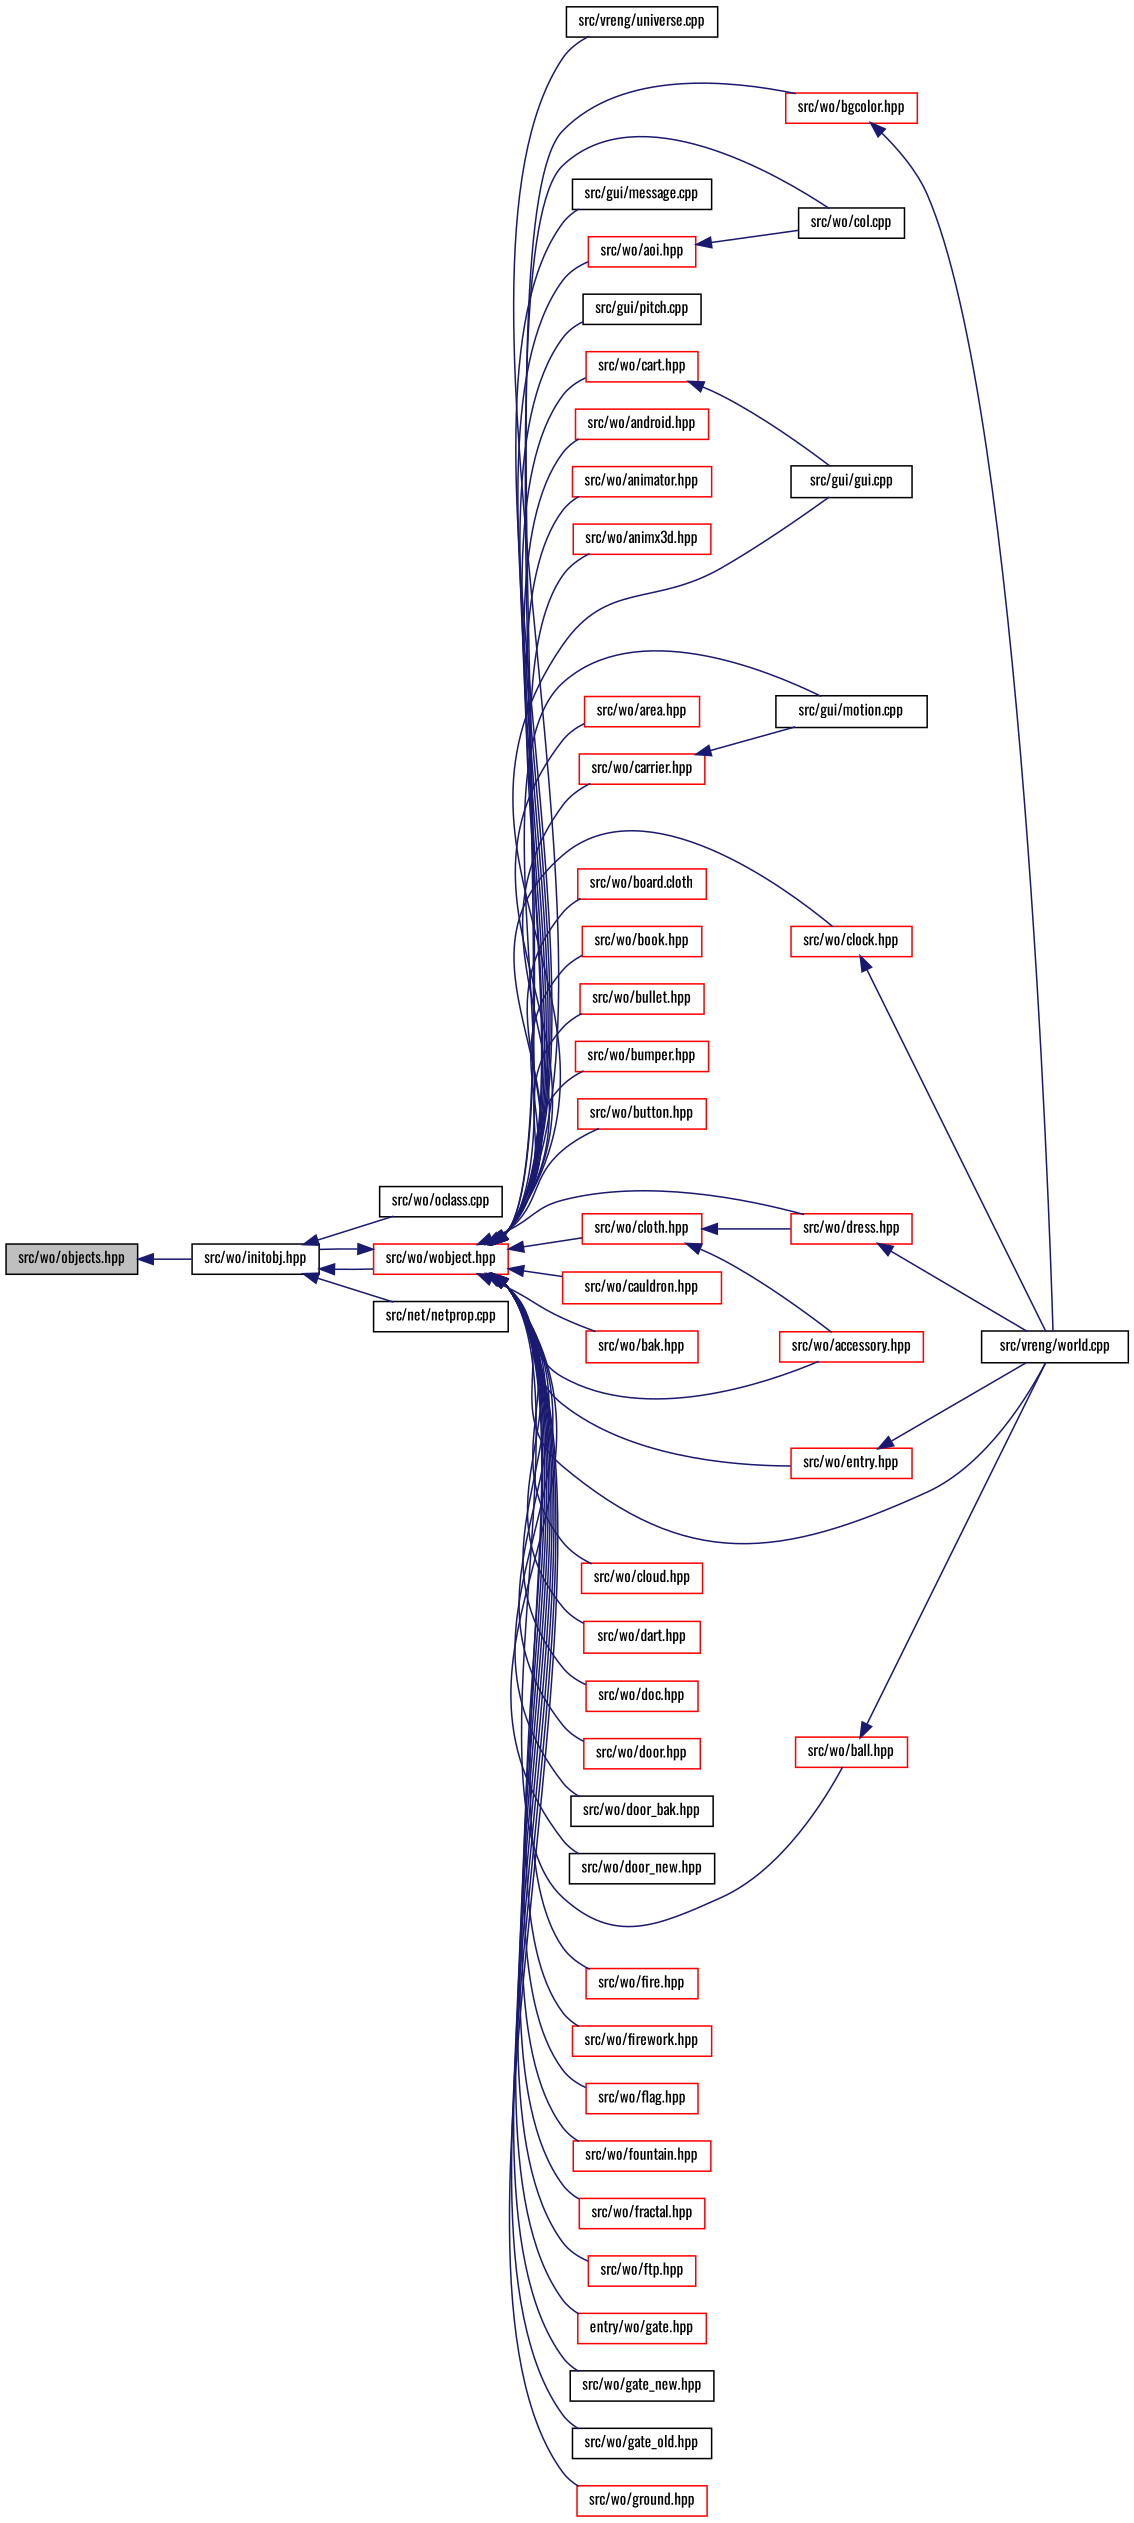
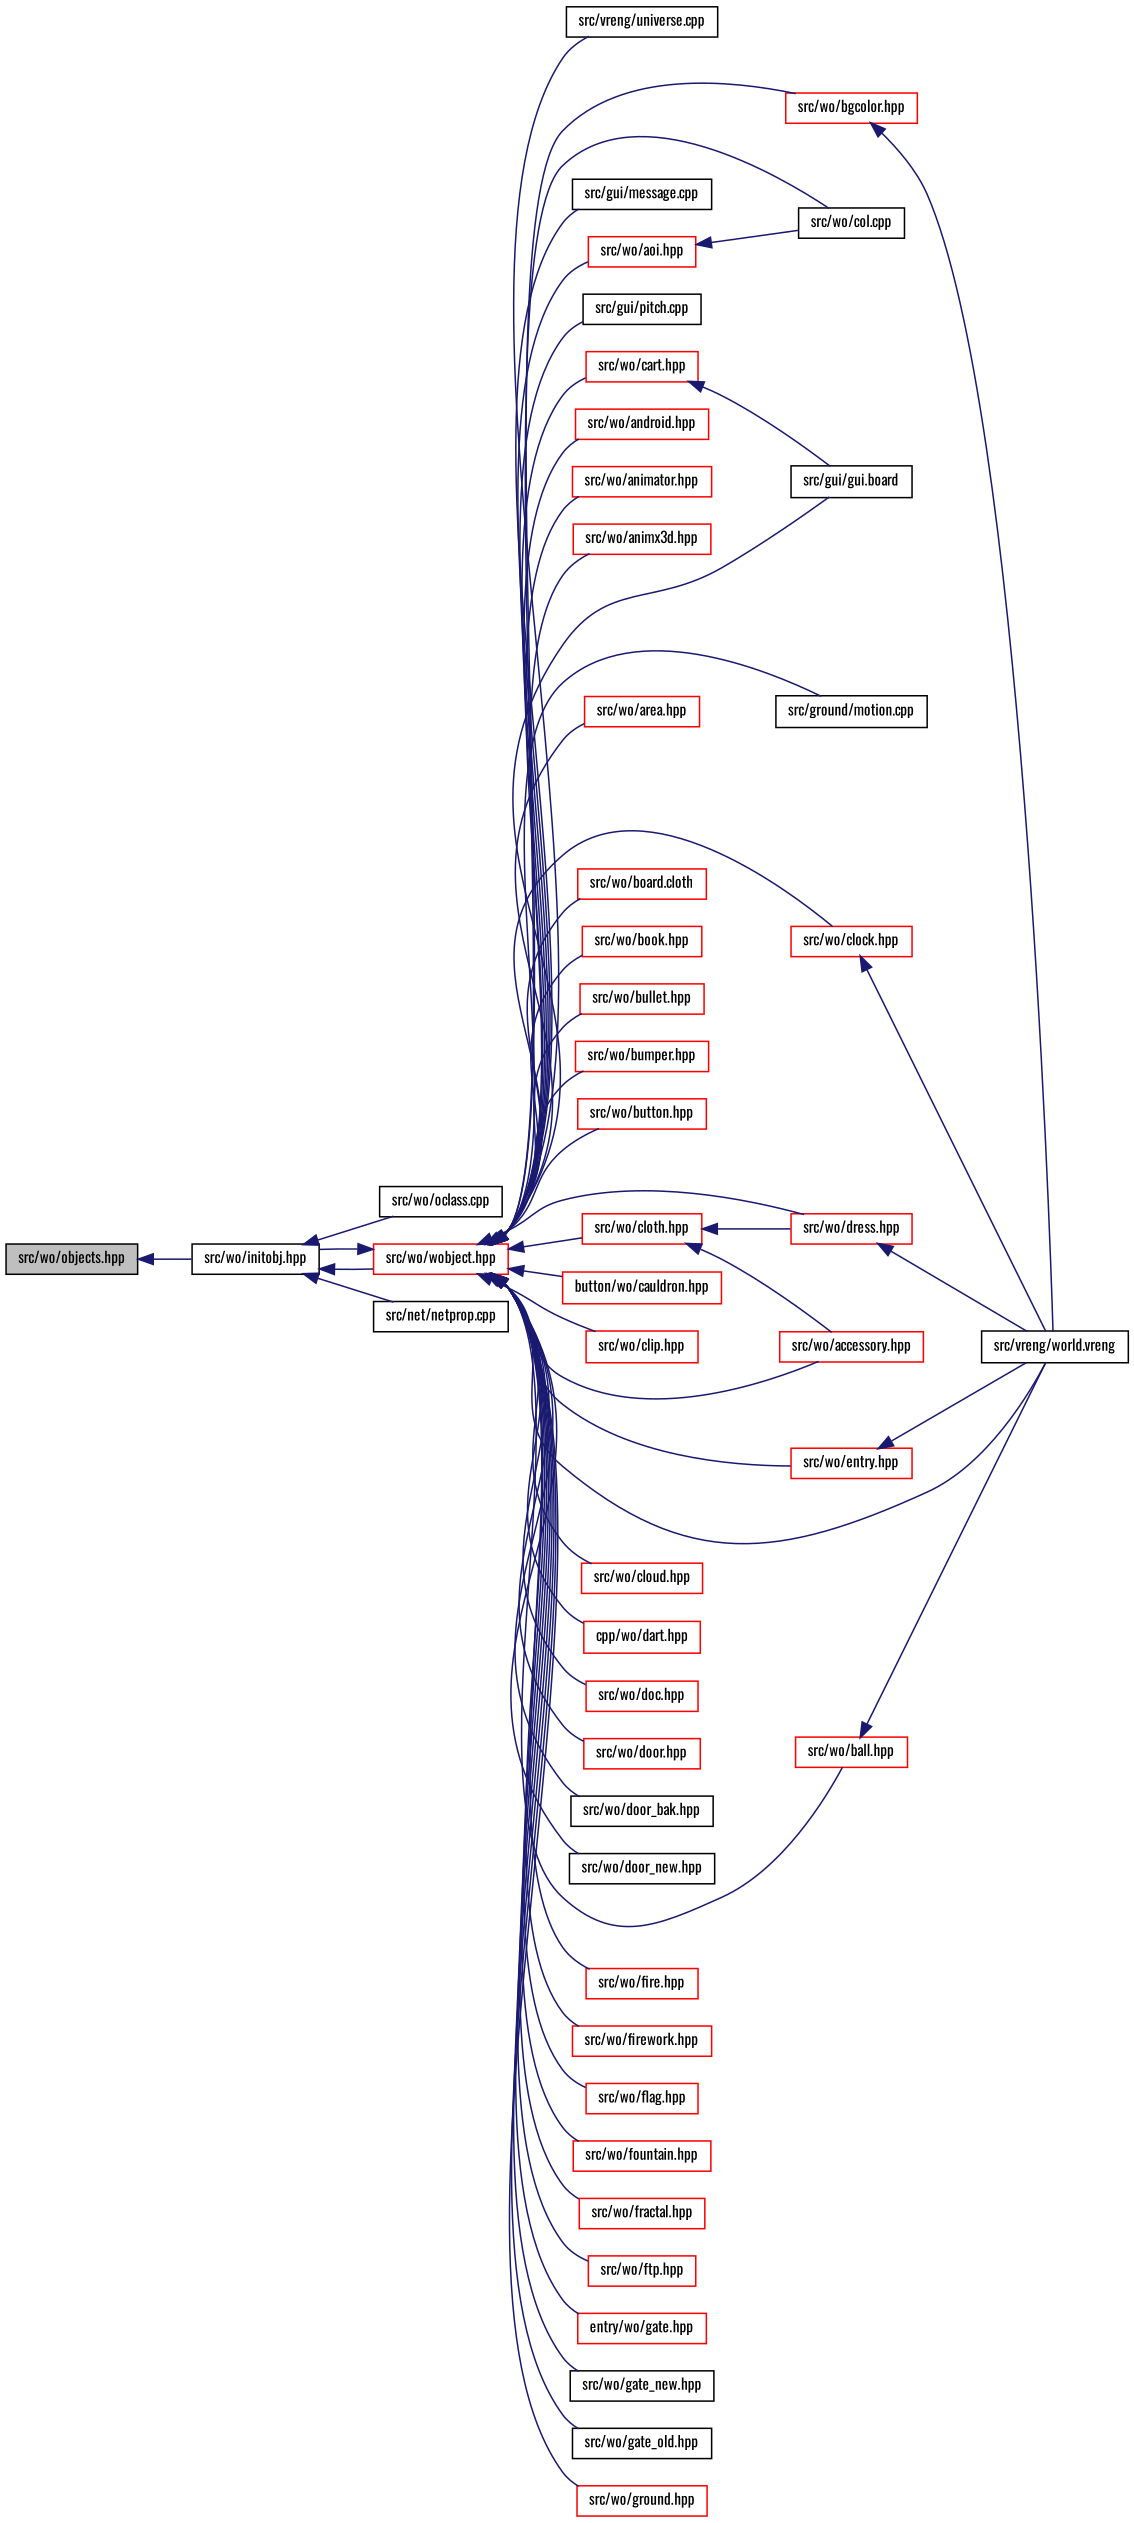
(852, 482) -> (852, 482)
(852, 712) -> (852, 712)
(642, 769) -> none
(642, 1288) -> (642, 1288)
(642, 1347) -> (642, 1347)
(1055, 1347) -> (1055, 1347)
(642, 1637) -> (642, 1637)
